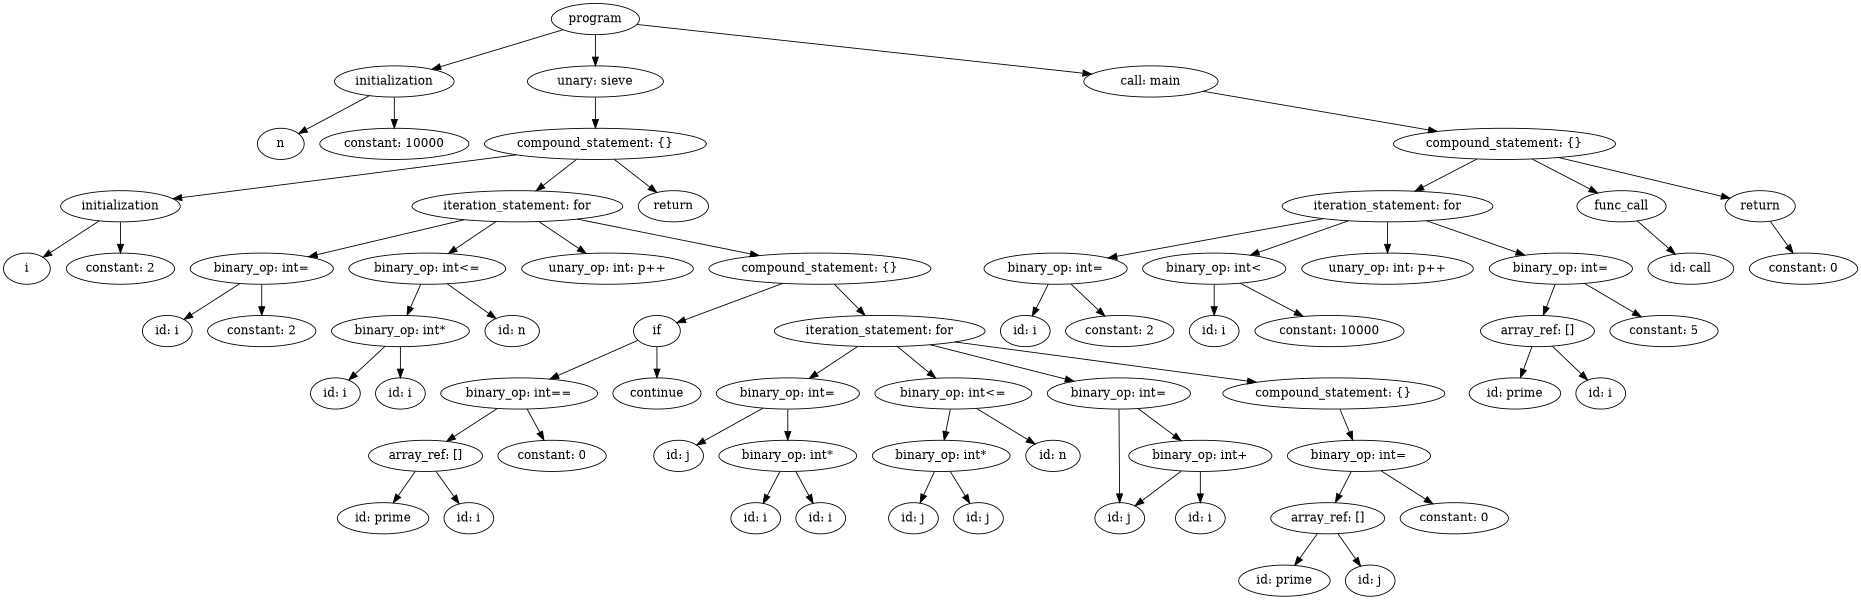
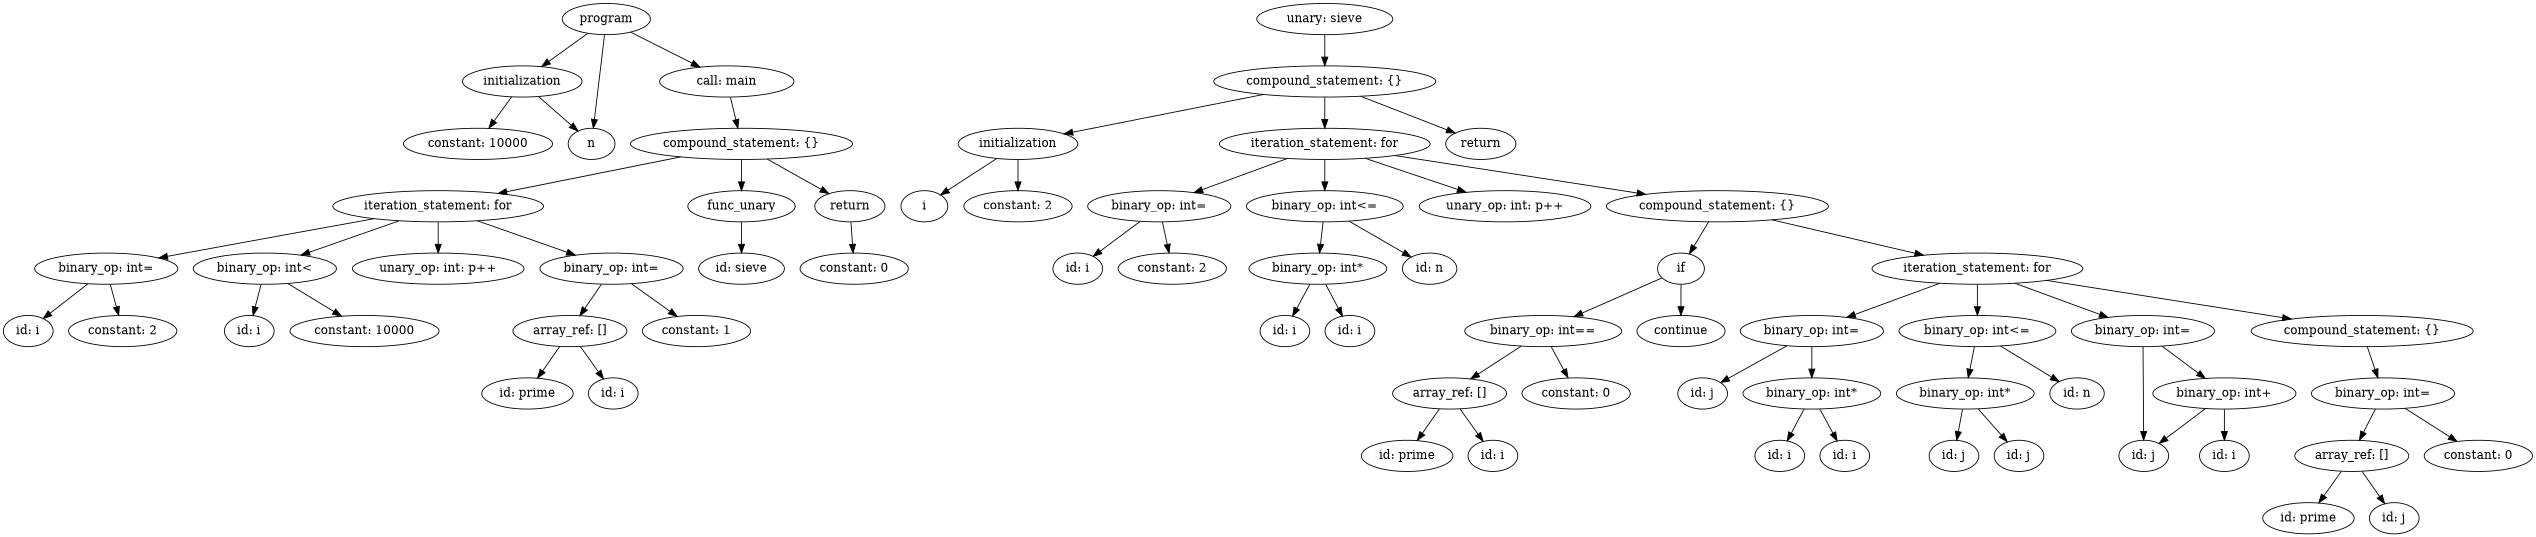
(595, 46) -> (599, 77)
(1622, 206) -> (742, 206)
(1691, 269) -> (742, 269)
(1664, 331) -> (696, 331)
